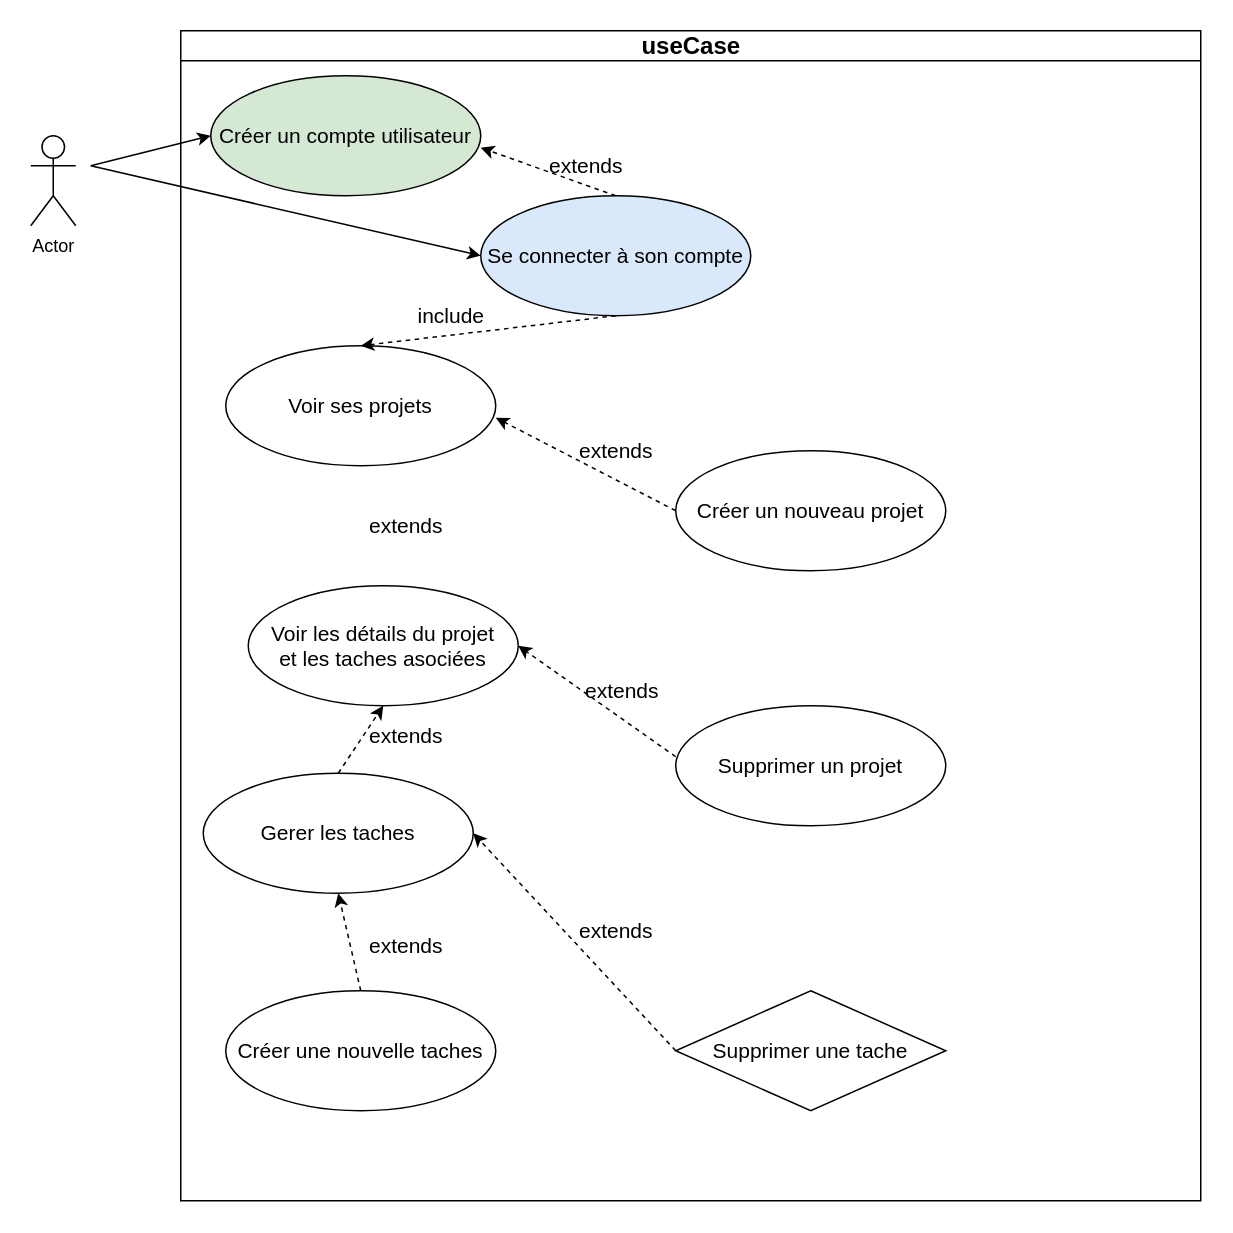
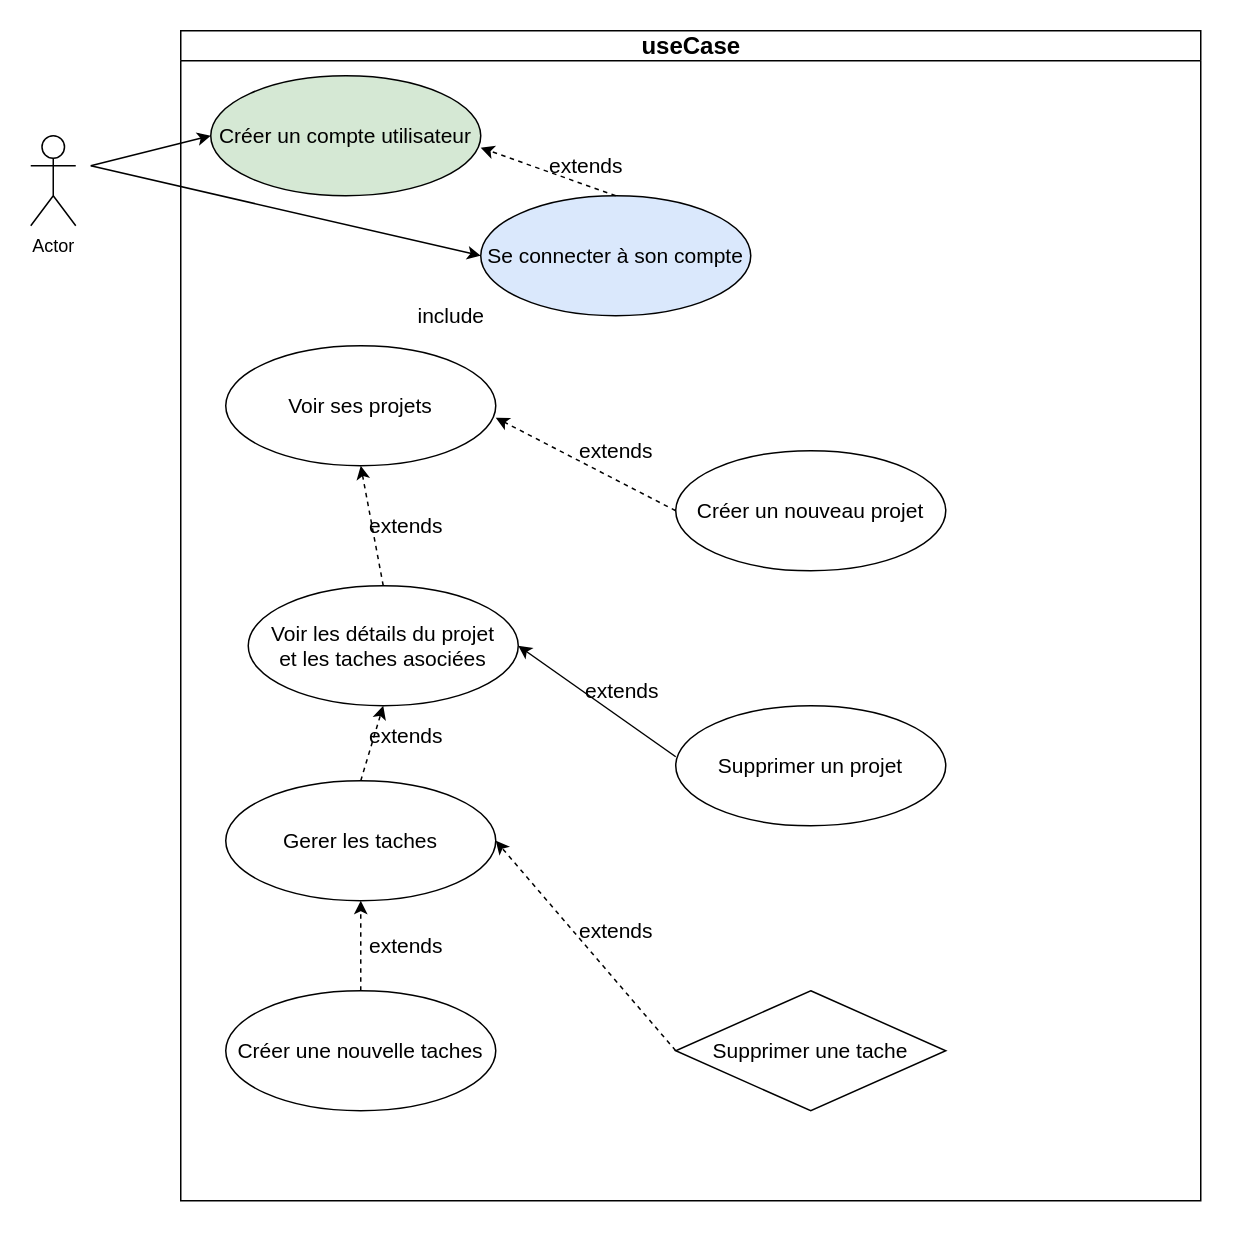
(492, 330) -> none
none -> (373, 530)
(600, 704) -> (600, 704)
(338, 833) -> (361, 841)
